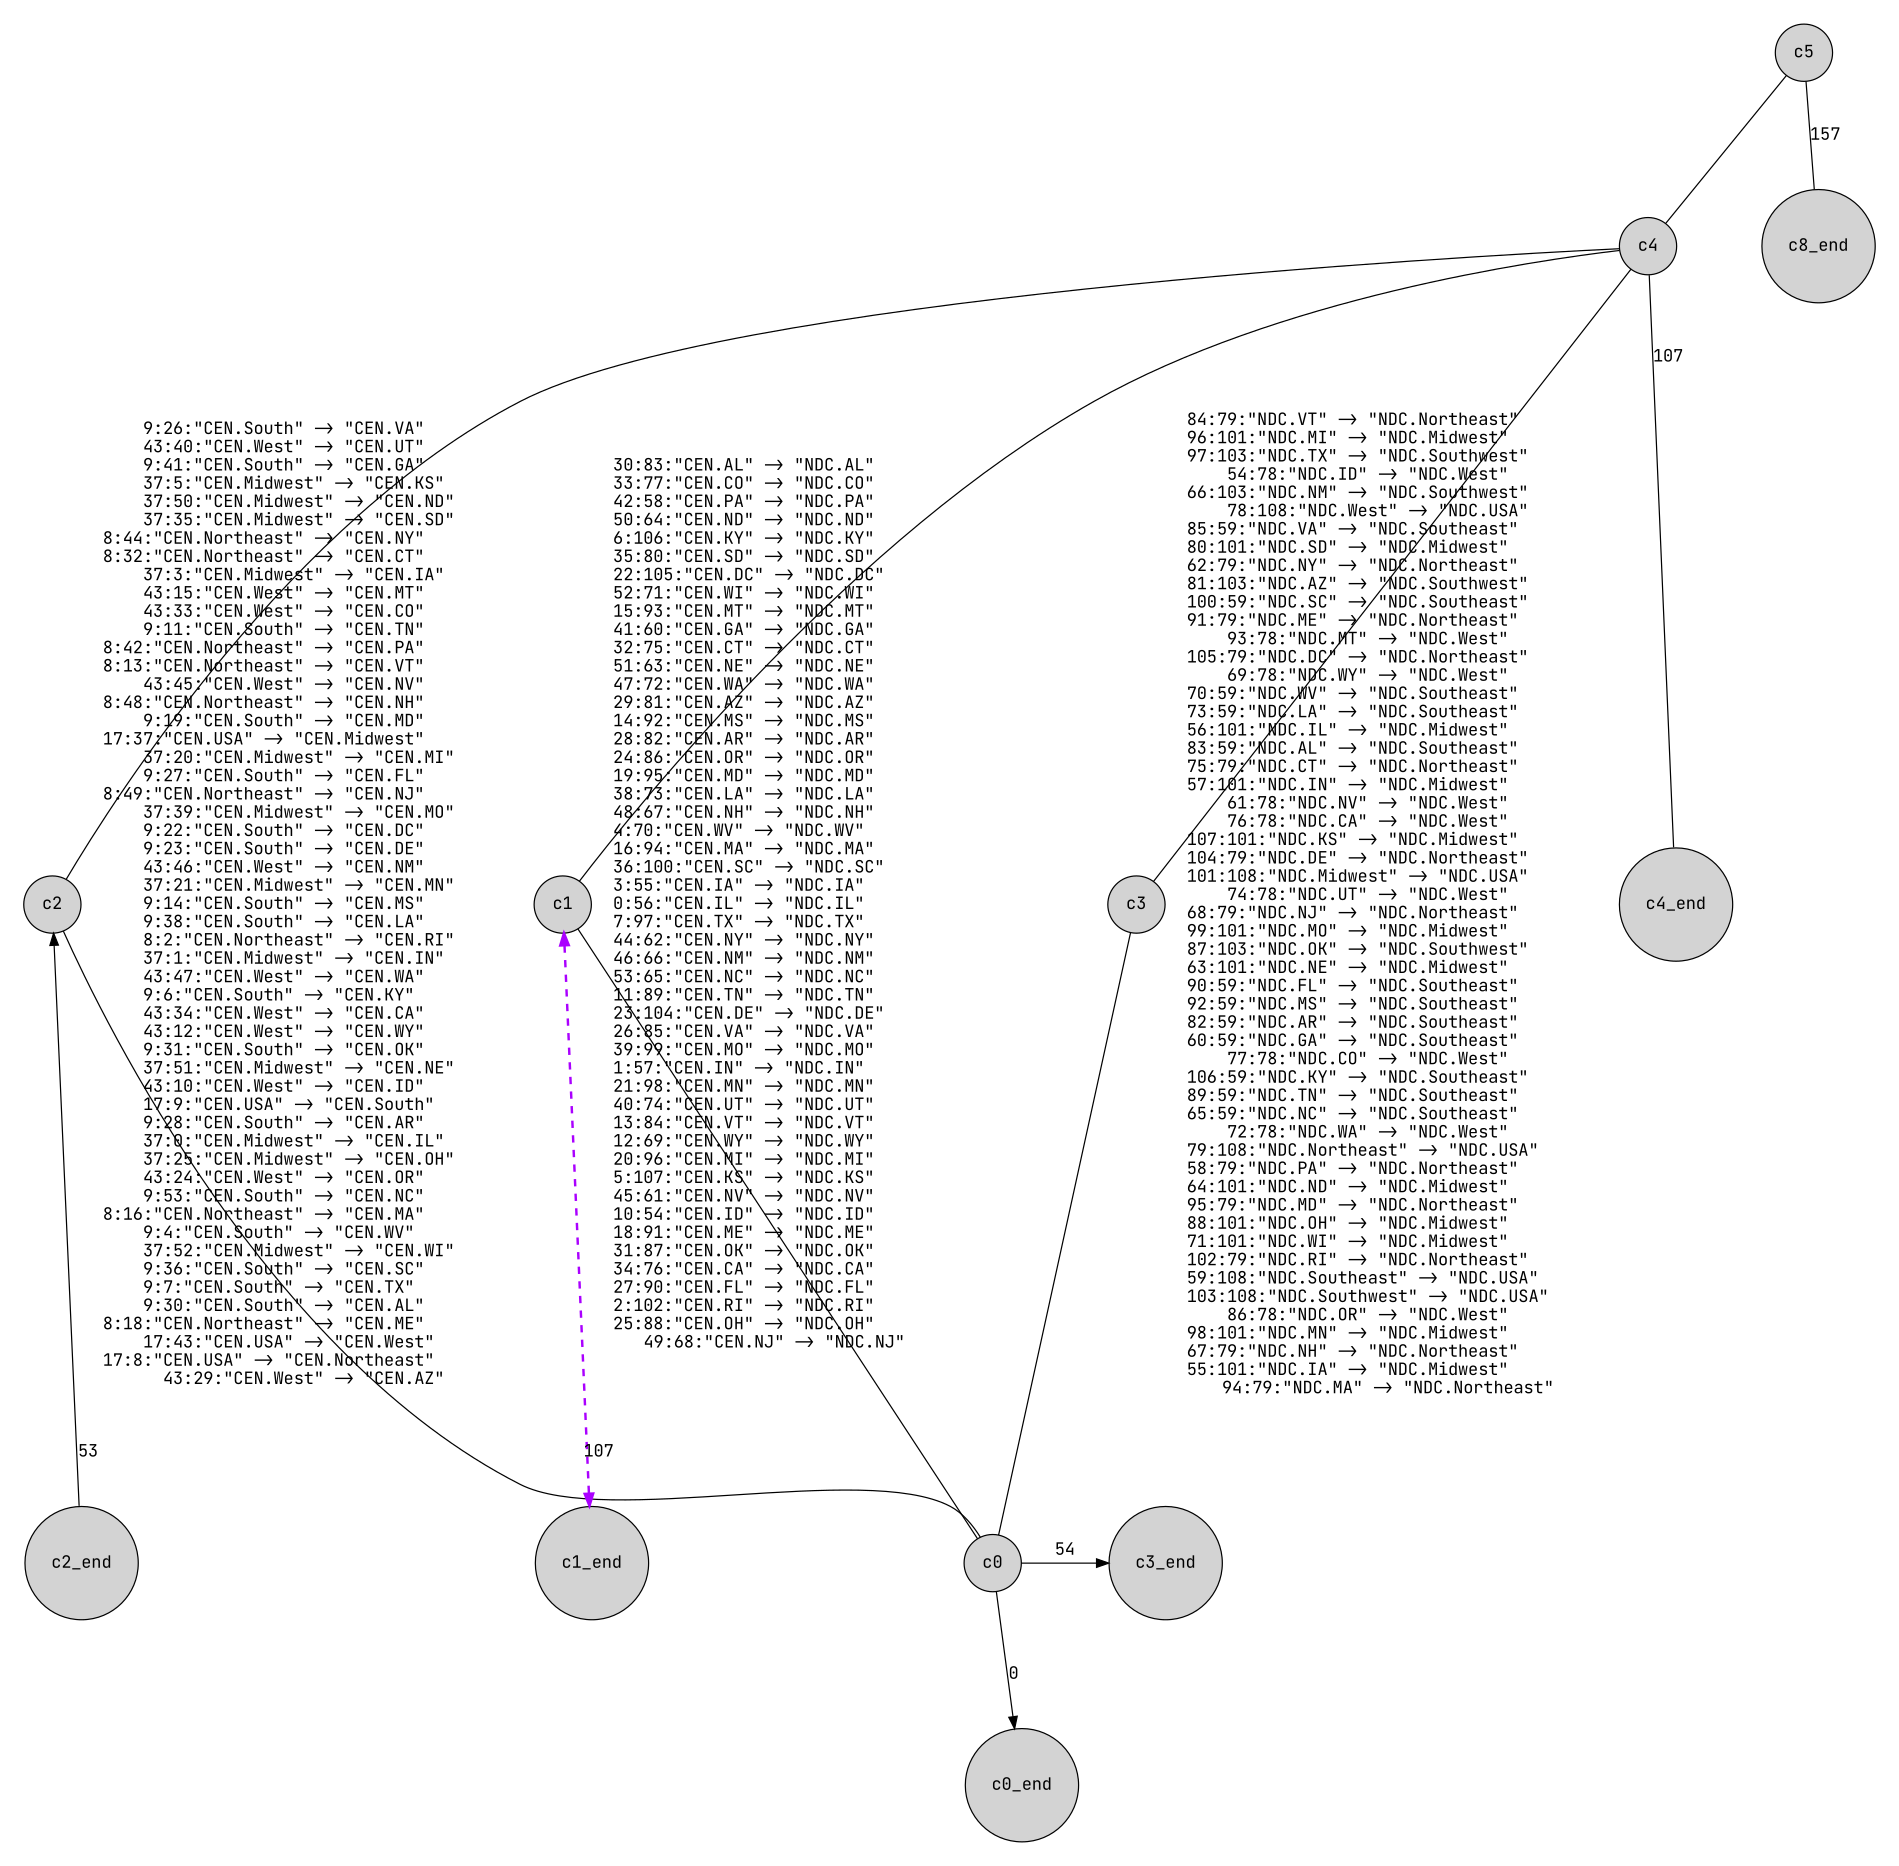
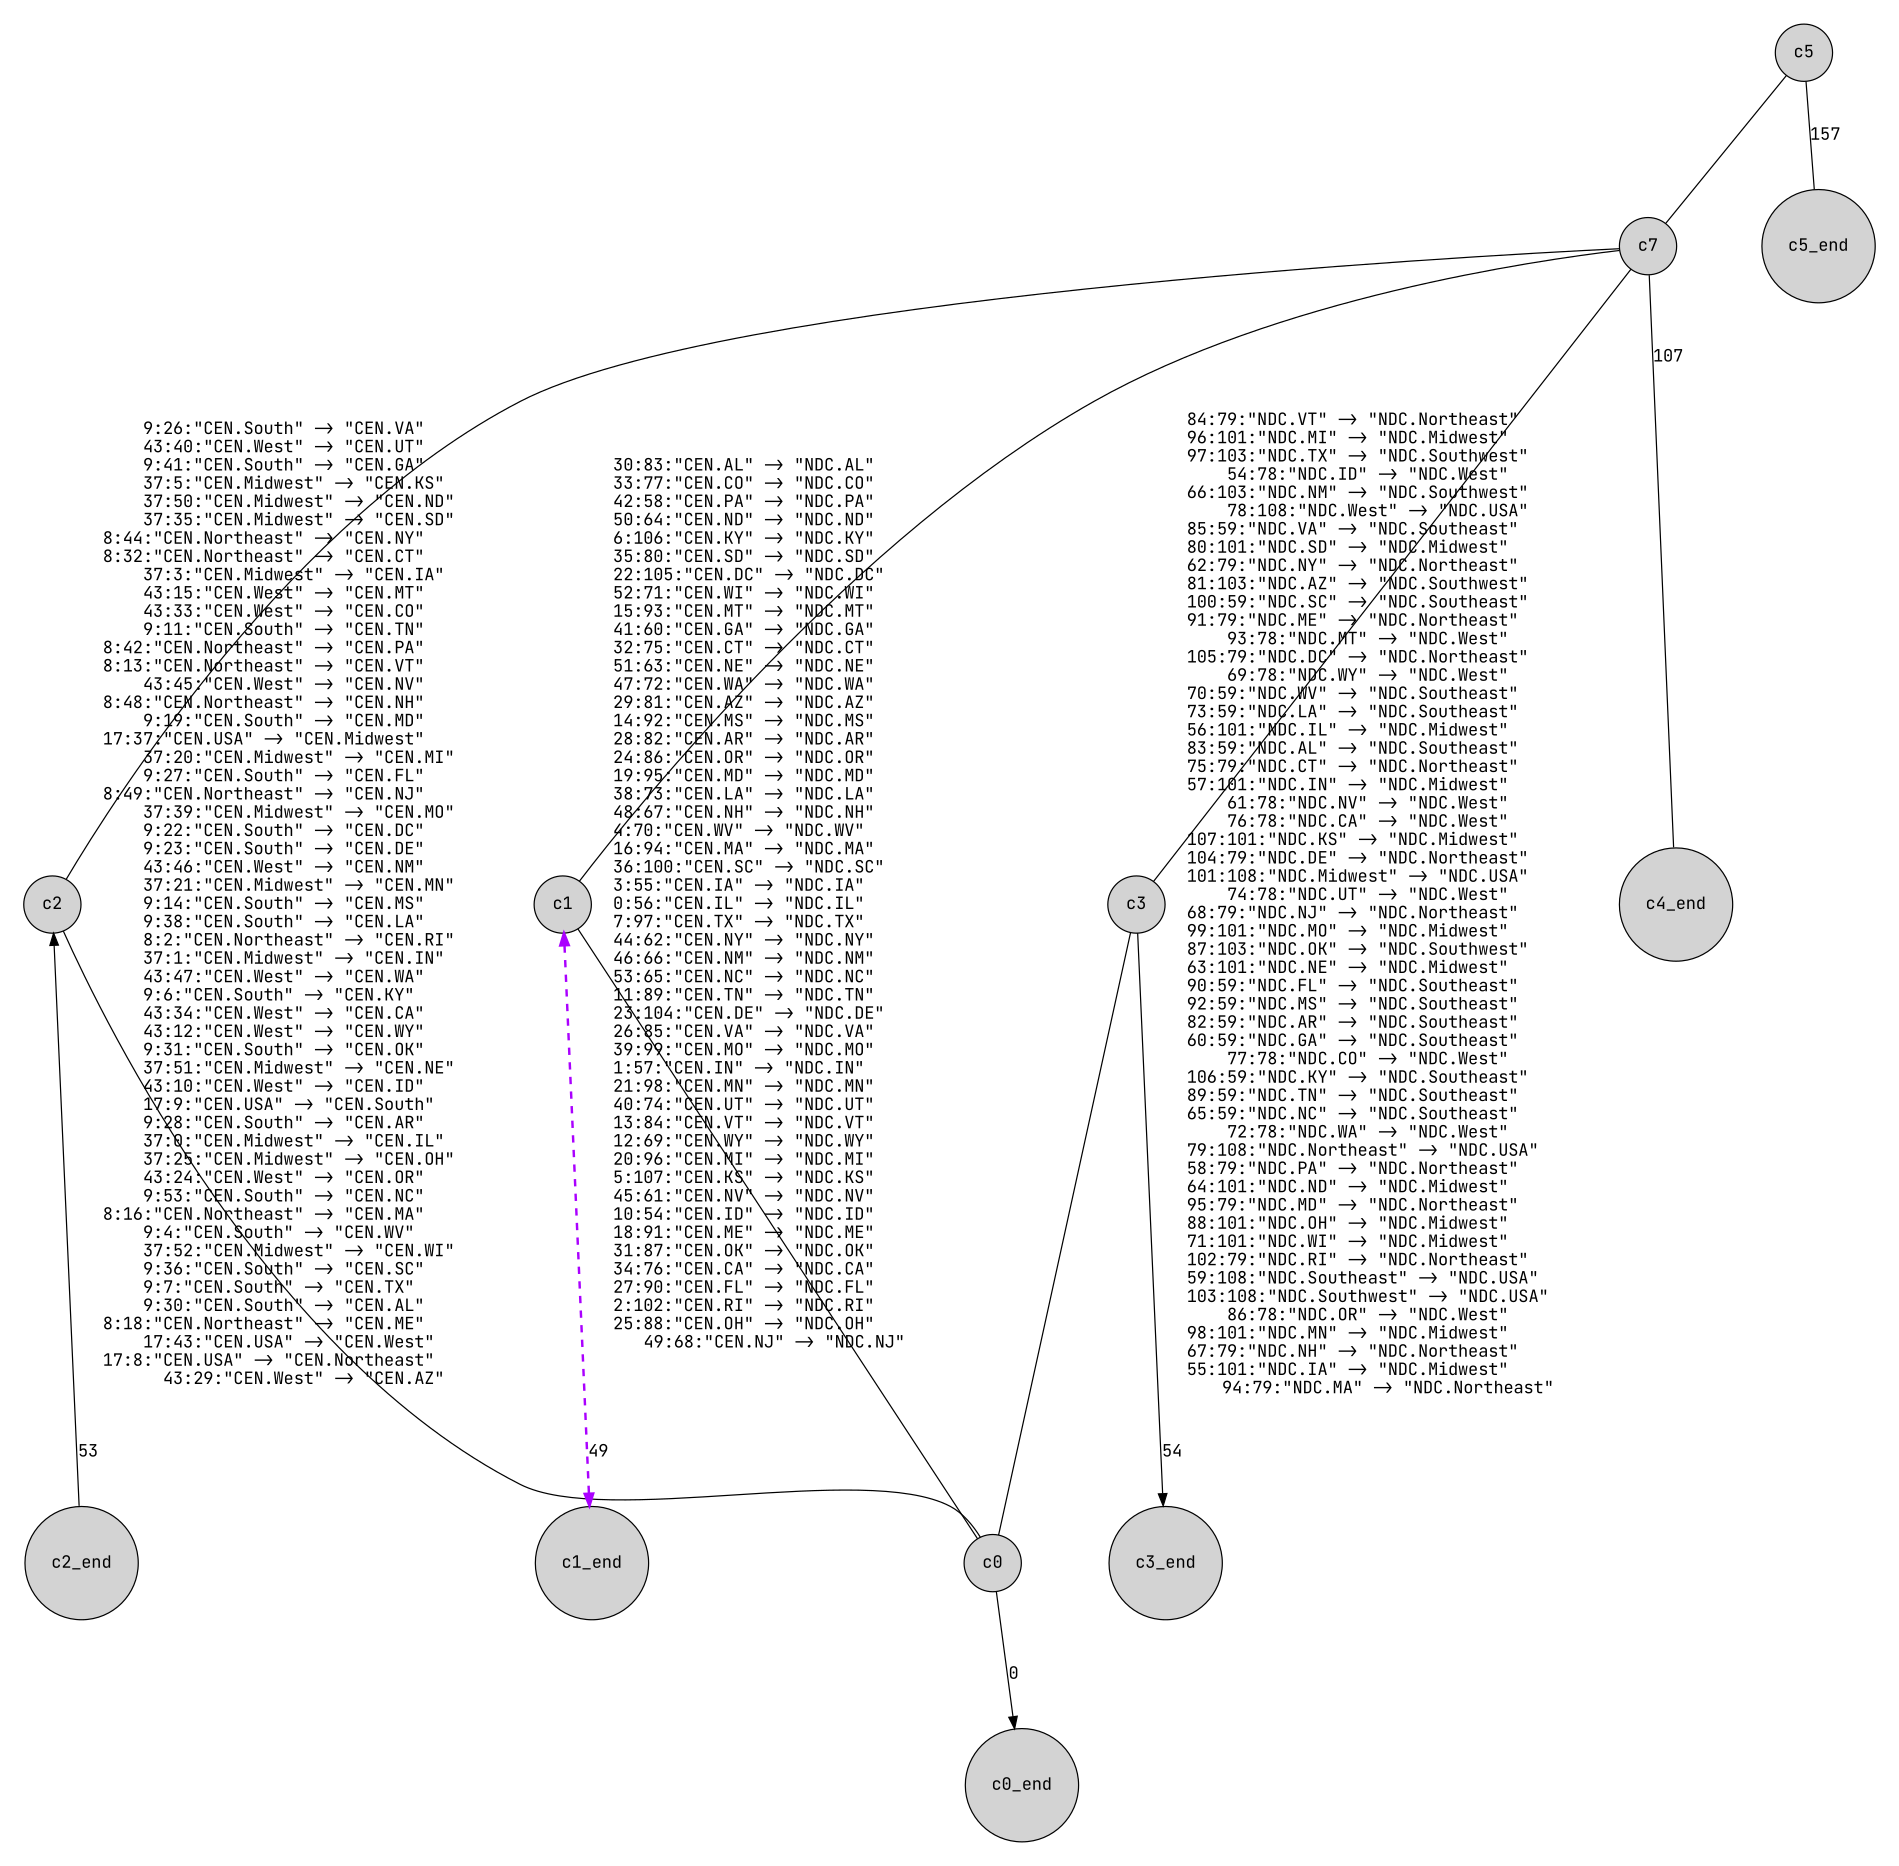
(1648, 246) -> (1648, 246)
(1819, 246) -> (1819, 246)
(599, 1452) -> (599, 1452)
(1059, 1563) -> (1150, 1213)
